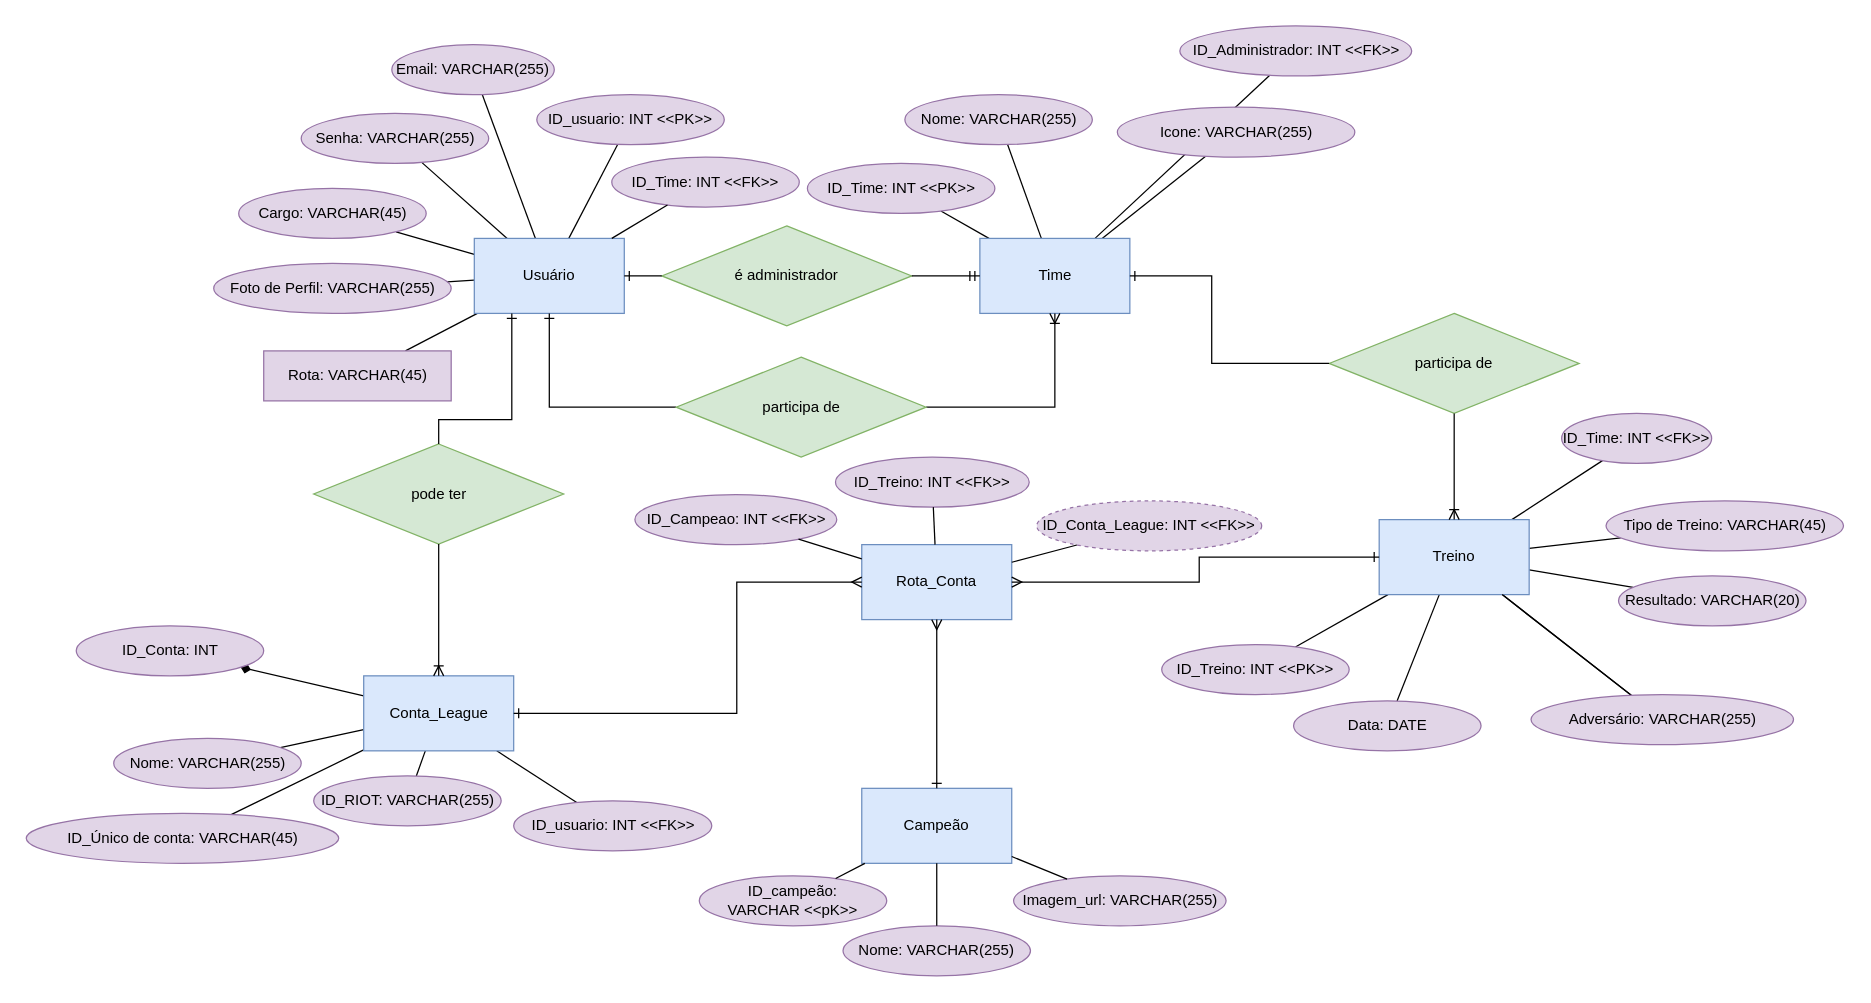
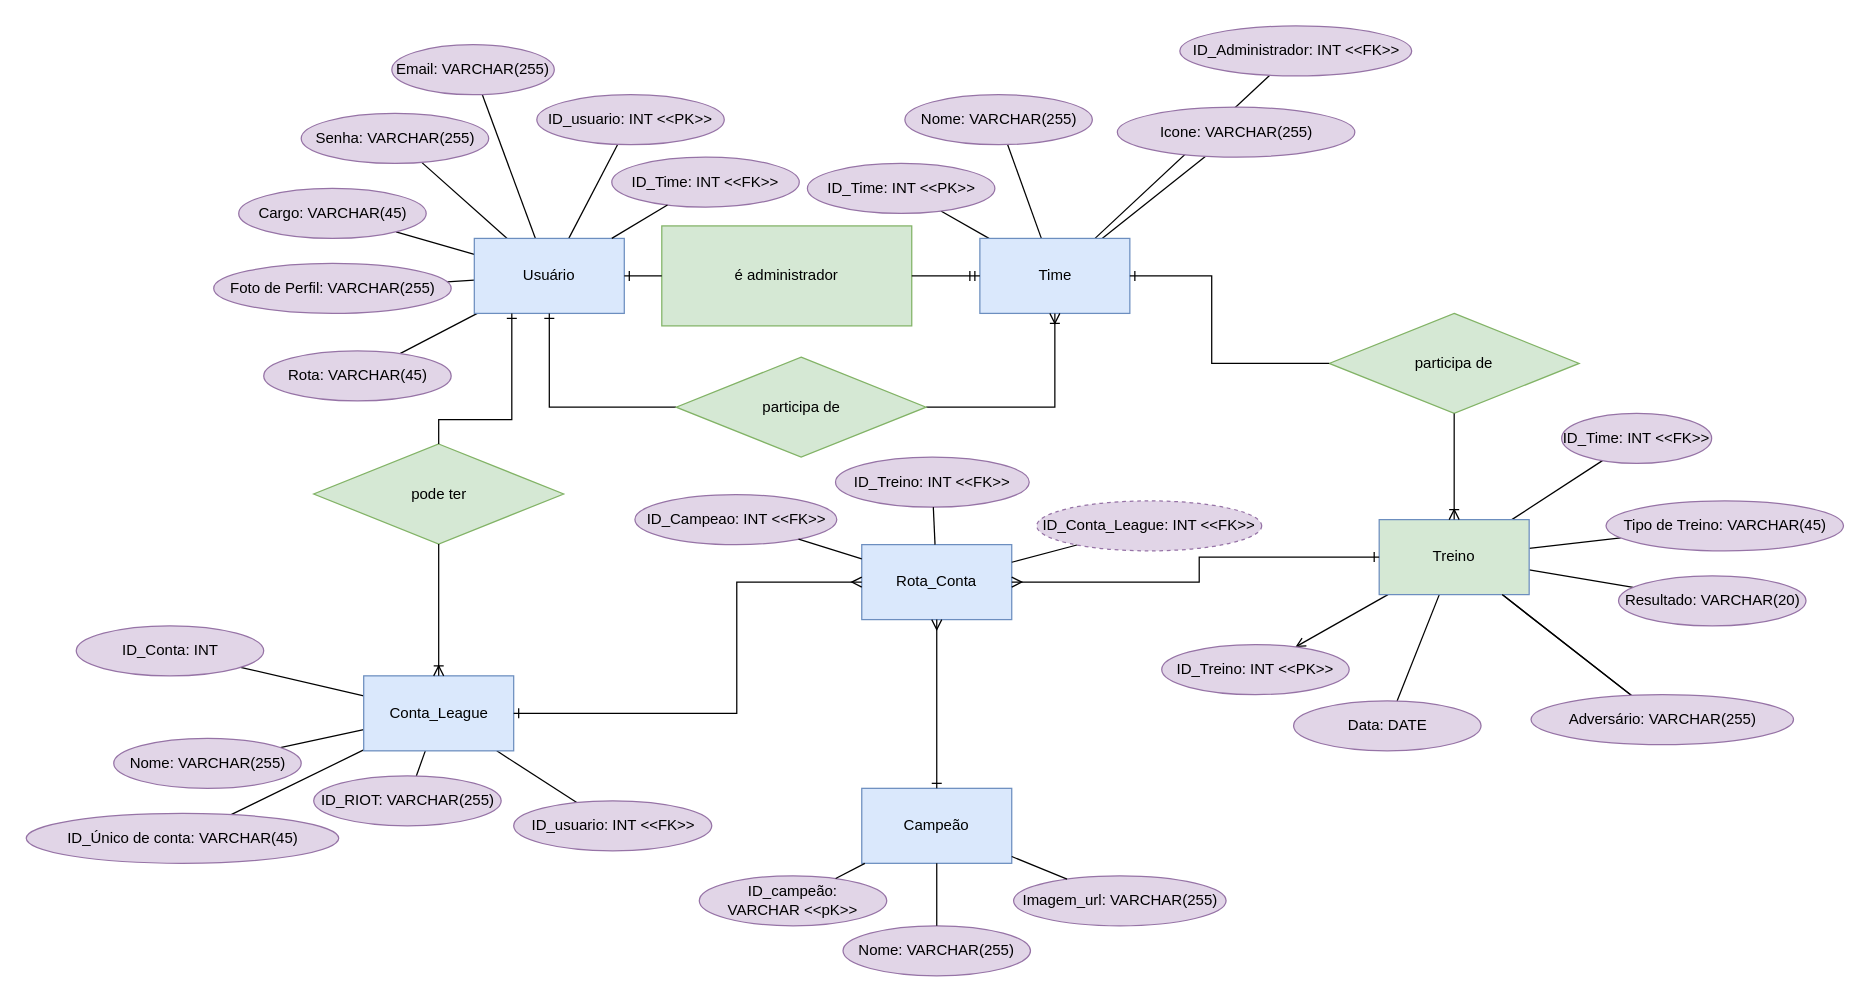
(787, 276) -> (787, 276)
(358, 376) -> (358, 376)
(1454, 557) -> (1454, 557)
(1299, 645) -> (1301, 644)
(251, 669) -> (247, 668)
